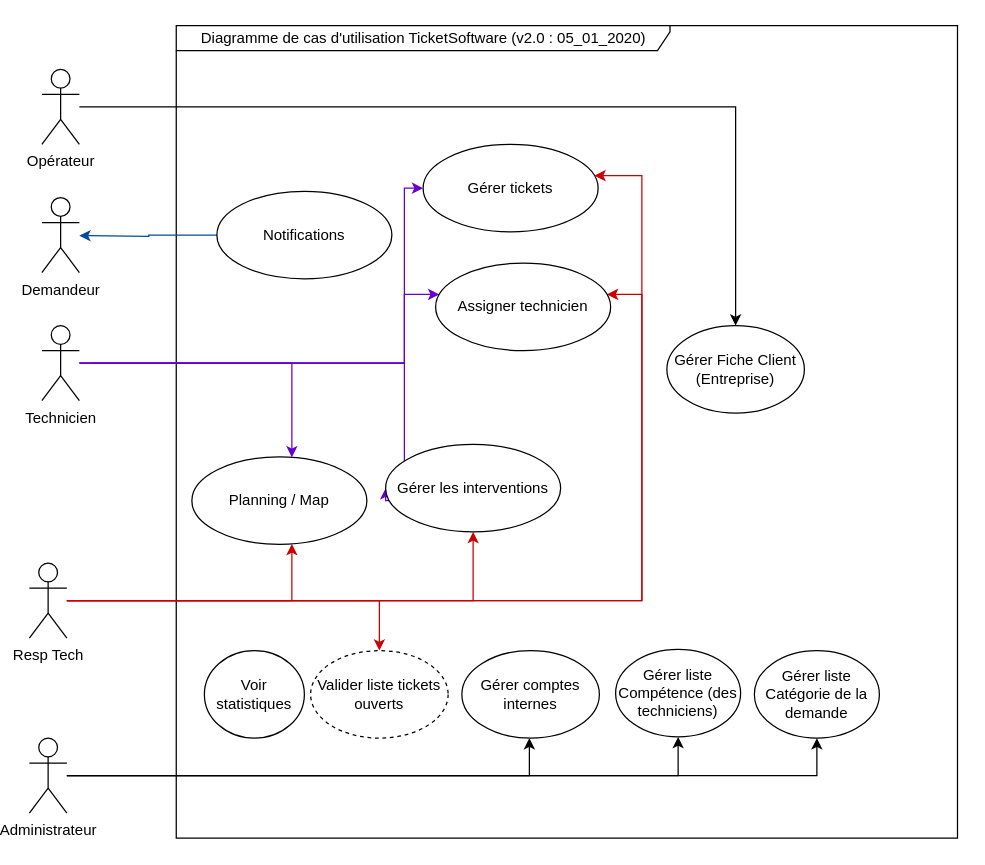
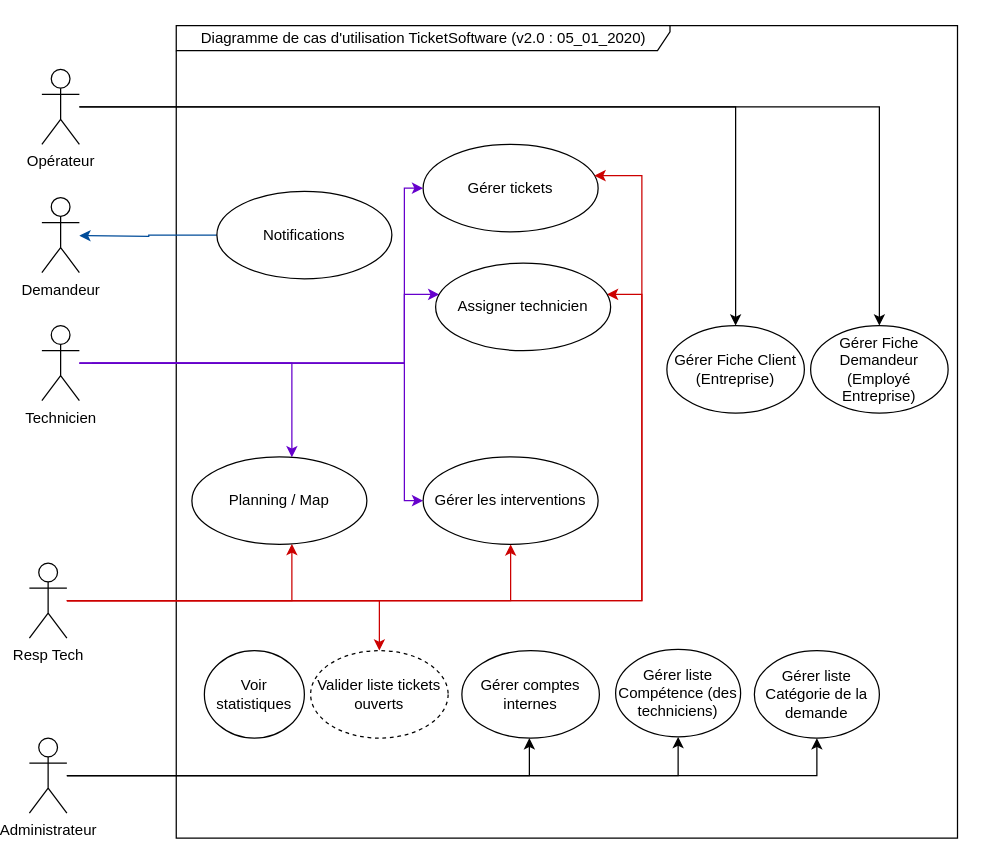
none -> (879, 141)
none -> (879, 369)
(473, 488) -> (511, 501)
